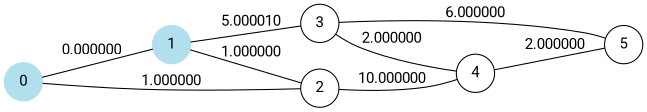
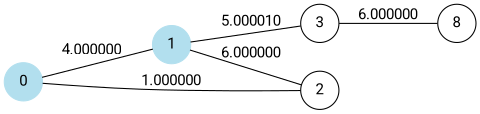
(624, 45) -> (457, 23)
(92, 50) -> (92, 50)
(251, 53) -> (251, 54)
(475, 73) -> none
